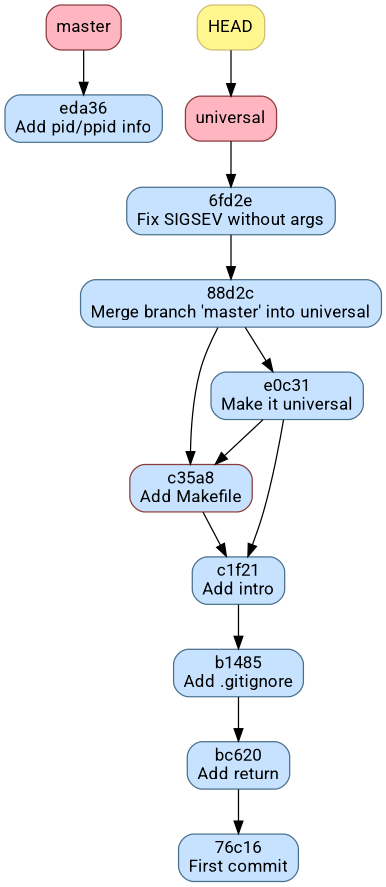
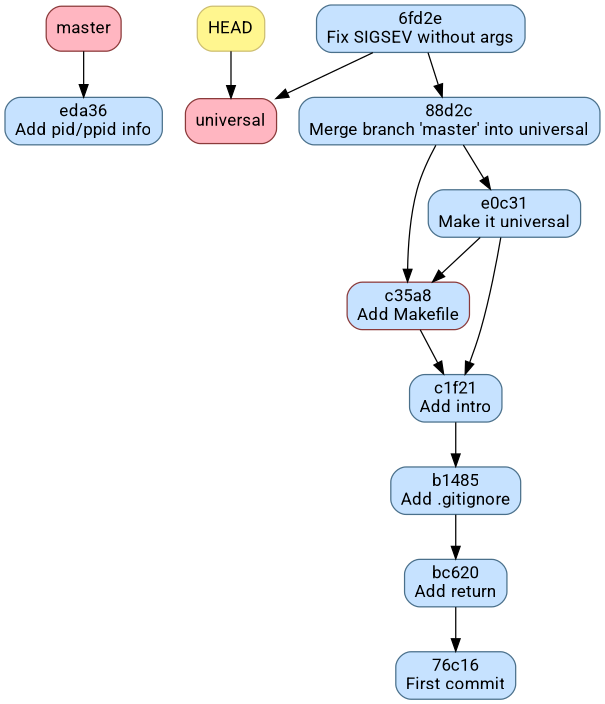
(231, 158) -> (330, 73)
